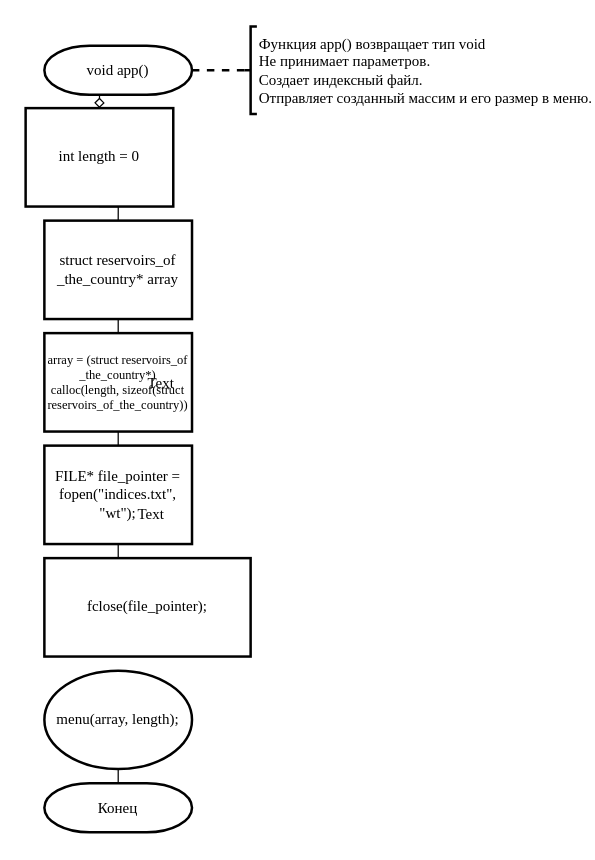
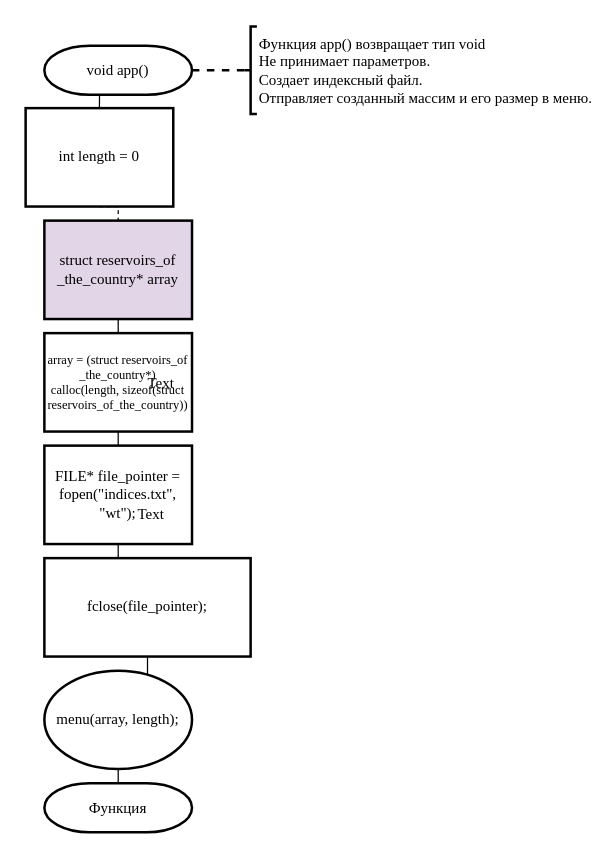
(99, 97) -> (99, 102)
(118, 212) -> (118, 212)
(118, 270) -> (118, 270)
none -> (148, 665)
(118, 808) -> (118, 808)
